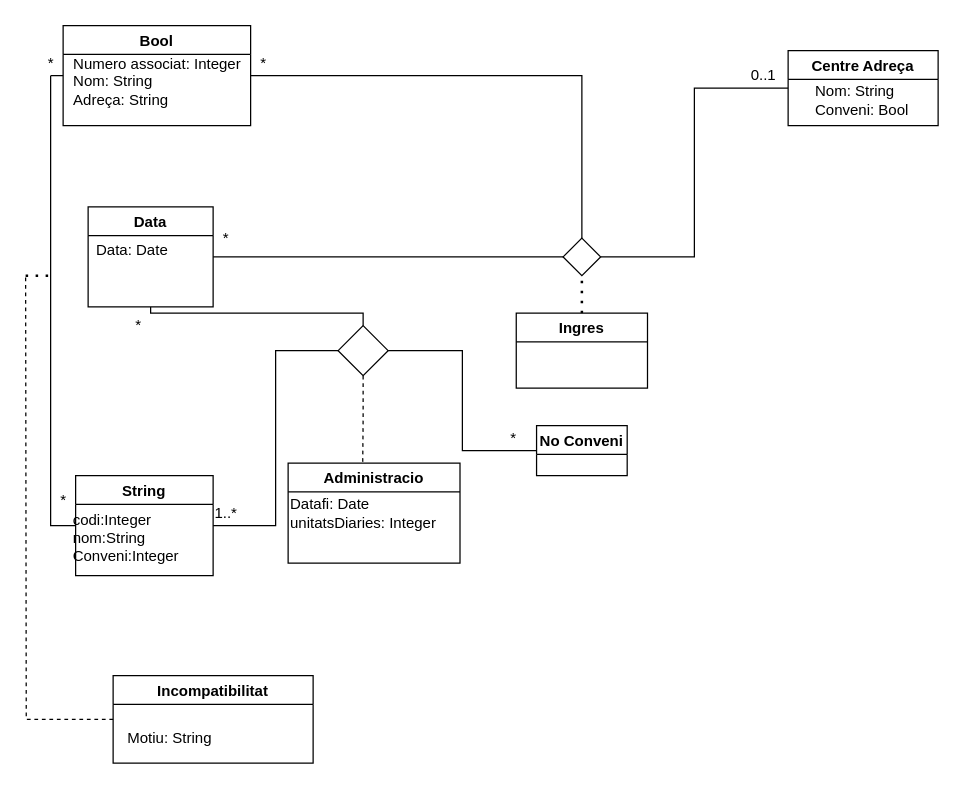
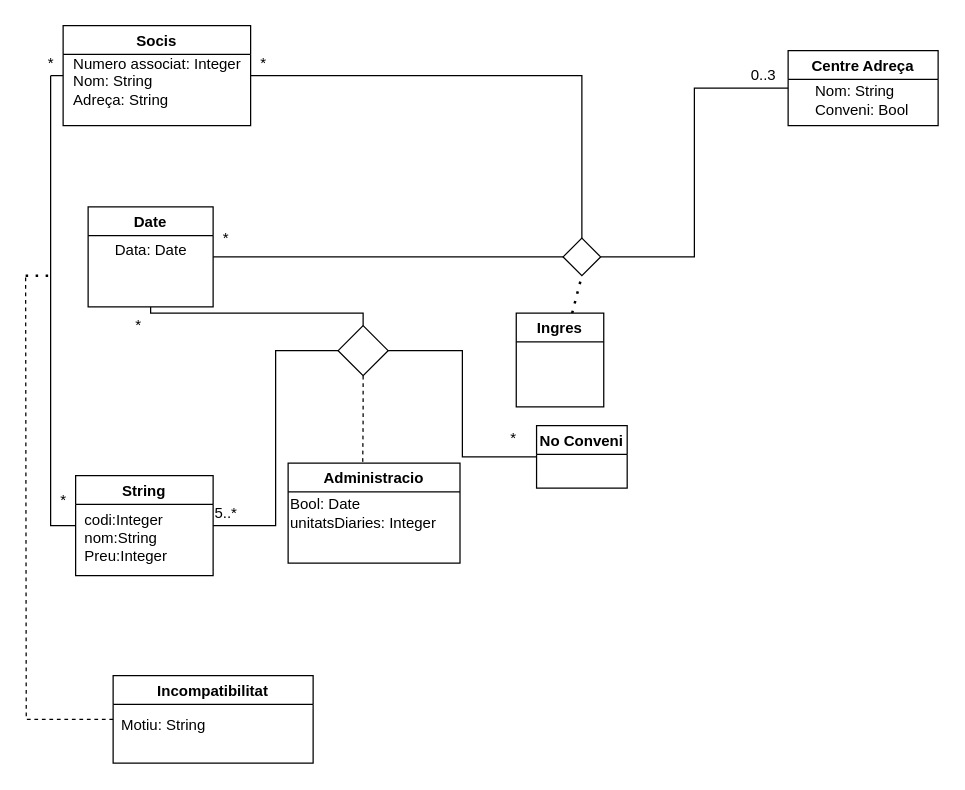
(156, 41) -> (156, 41)
(764, 76) -> (764, 76)
(150, 222) -> (150, 222)
(132, 251) -> (151, 251)
(582, 351) -> (560, 360)
(582, 451) -> (582, 457)
(226, 513) -> (226, 513)
(377, 513) -> (377, 513)
(126, 538) -> (126, 538)
(169, 738) -> (163, 726)
